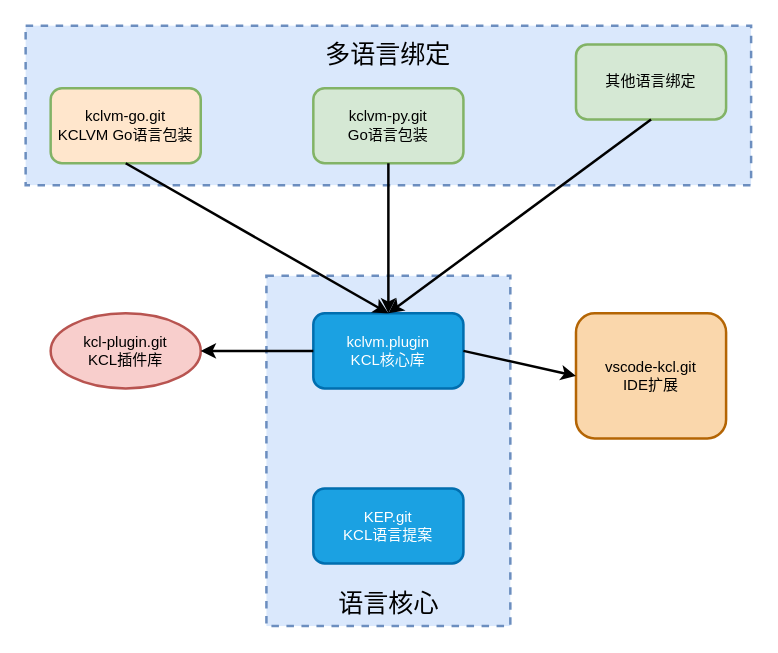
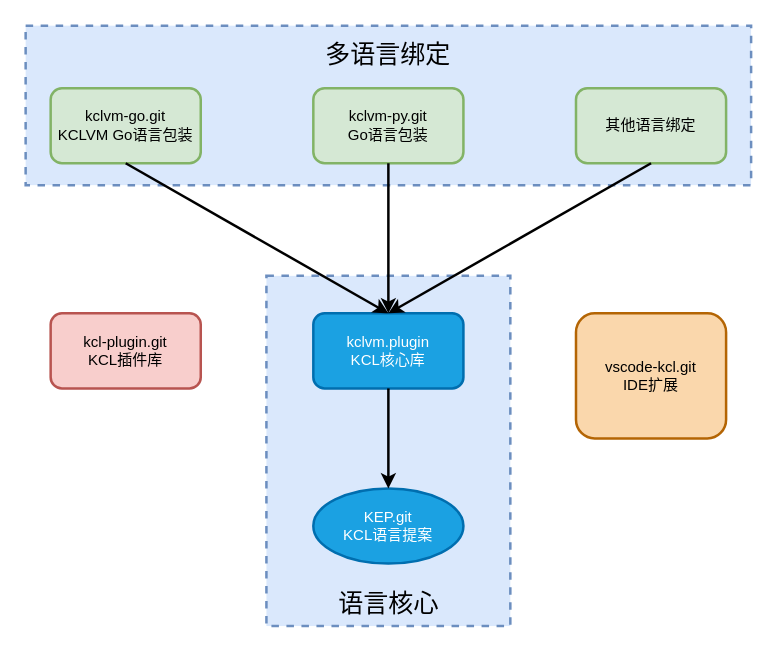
(651, 82) -> (651, 126)
(126, 126) -> (126, 126)
(126, 351) -> (126, 351)
(262, 351) -> none
(514, 362) -> none
none -> (388, 432)
(388, 526) -> (388, 526)
